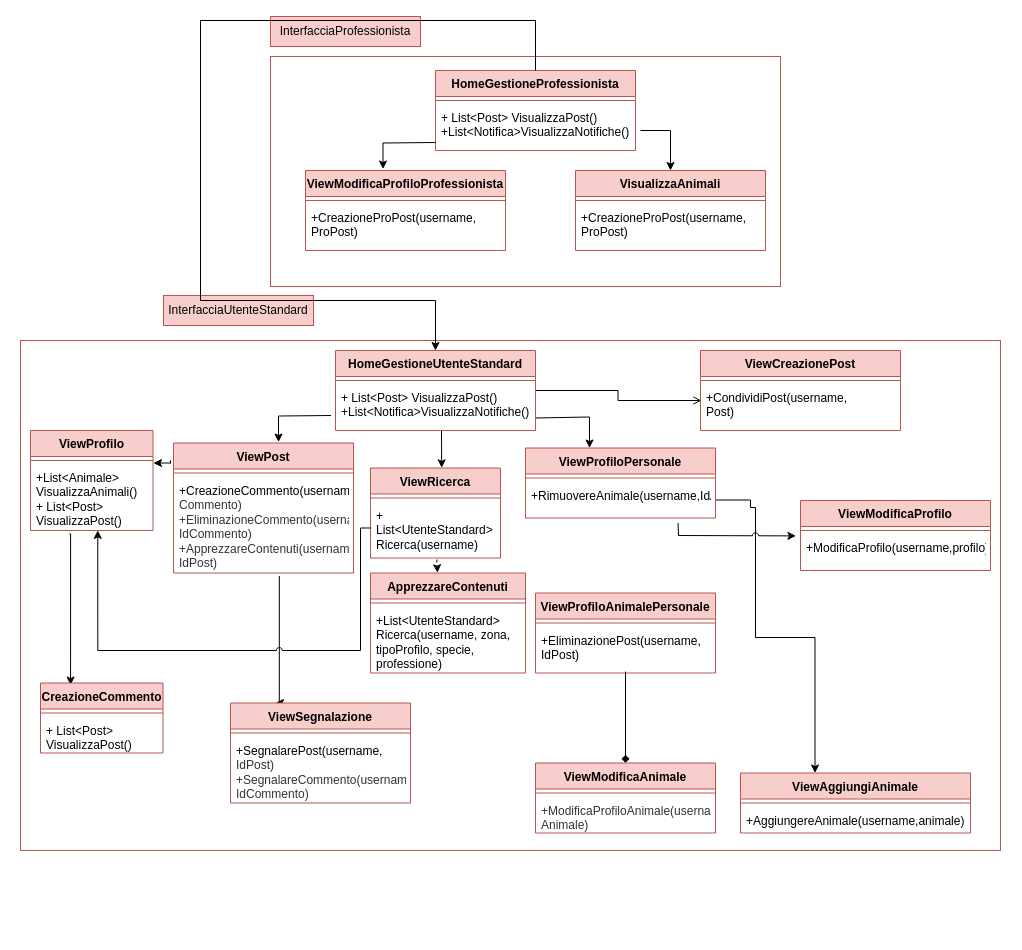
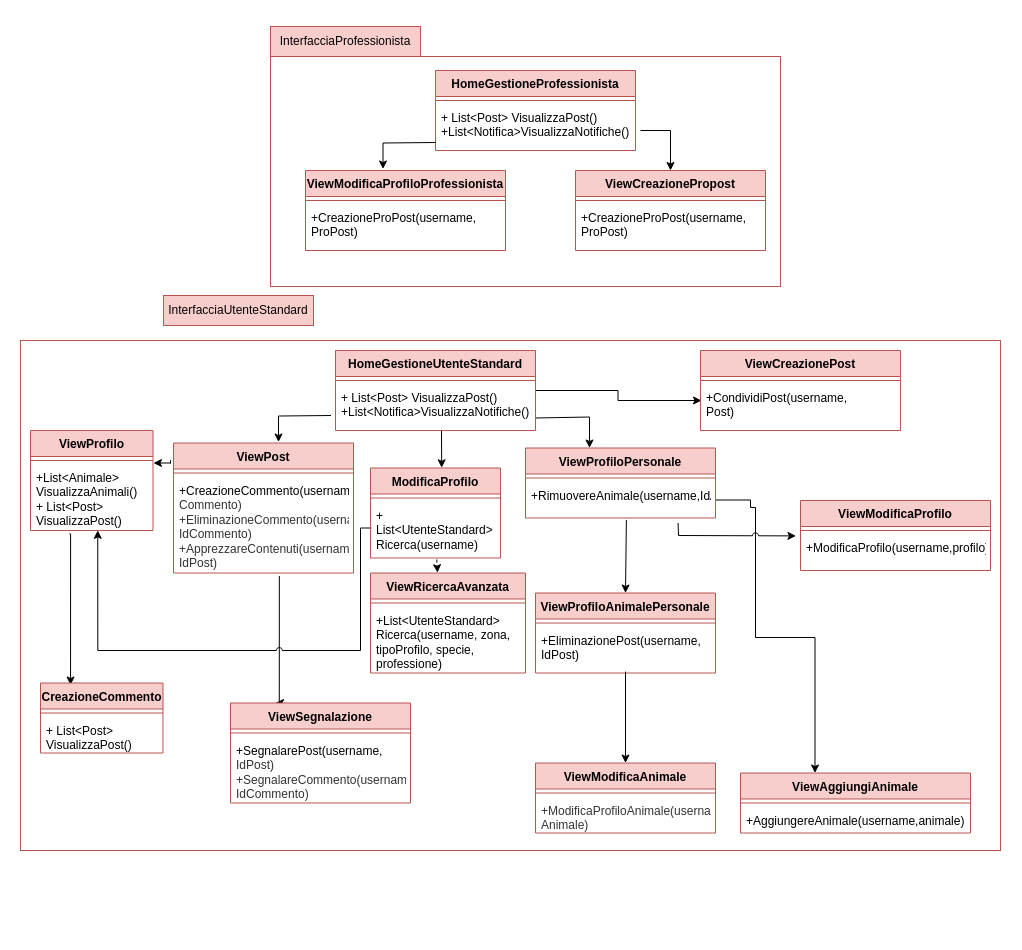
(346, 32) -> (346, 42)
(201, 107) -> none
(671, 185) -> (671, 185)
(694, 401) -> (693, 401)
(436, 483) -> (436, 483)
none -> (626, 553)
(448, 588) -> (448, 588)
(626, 754) -> (626, 755)
